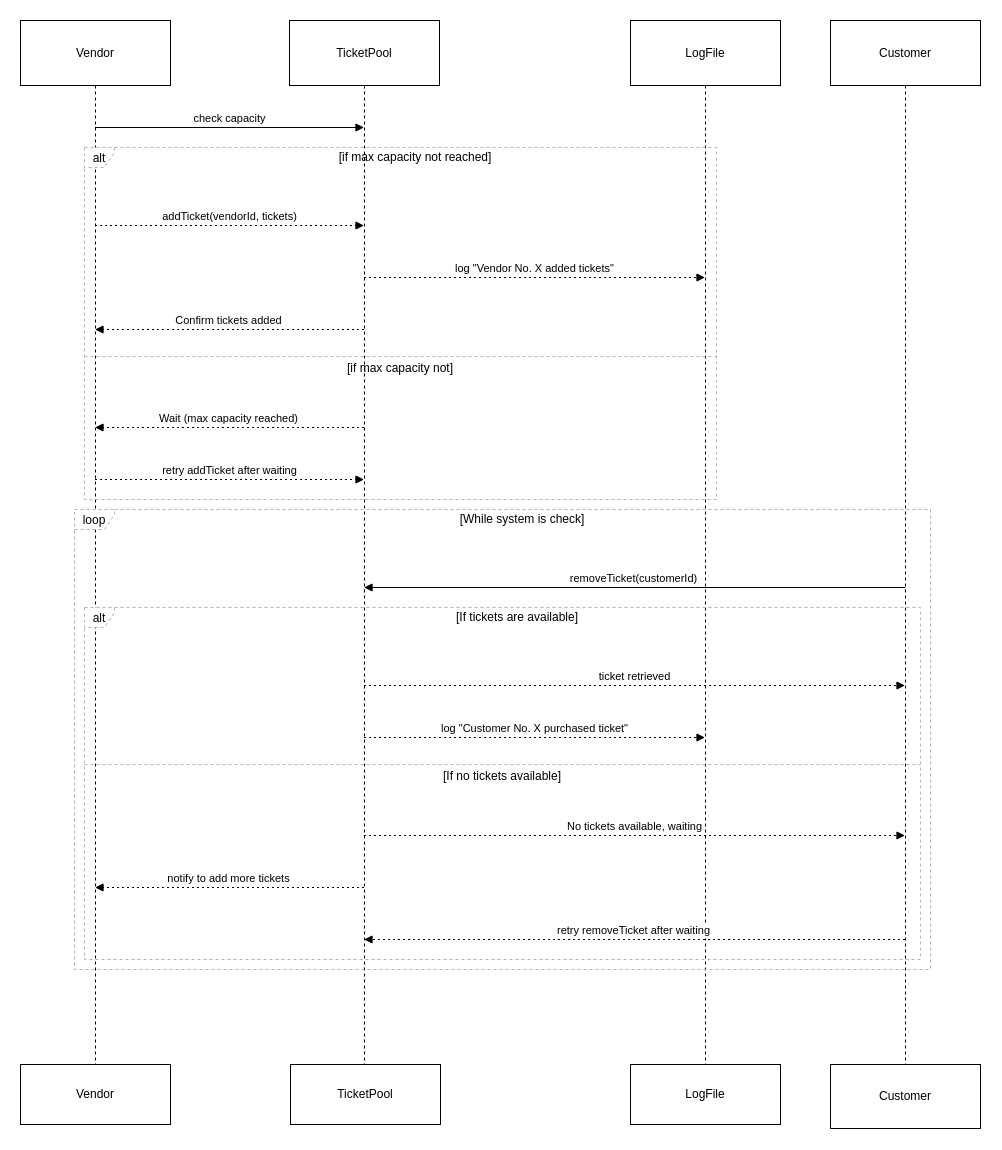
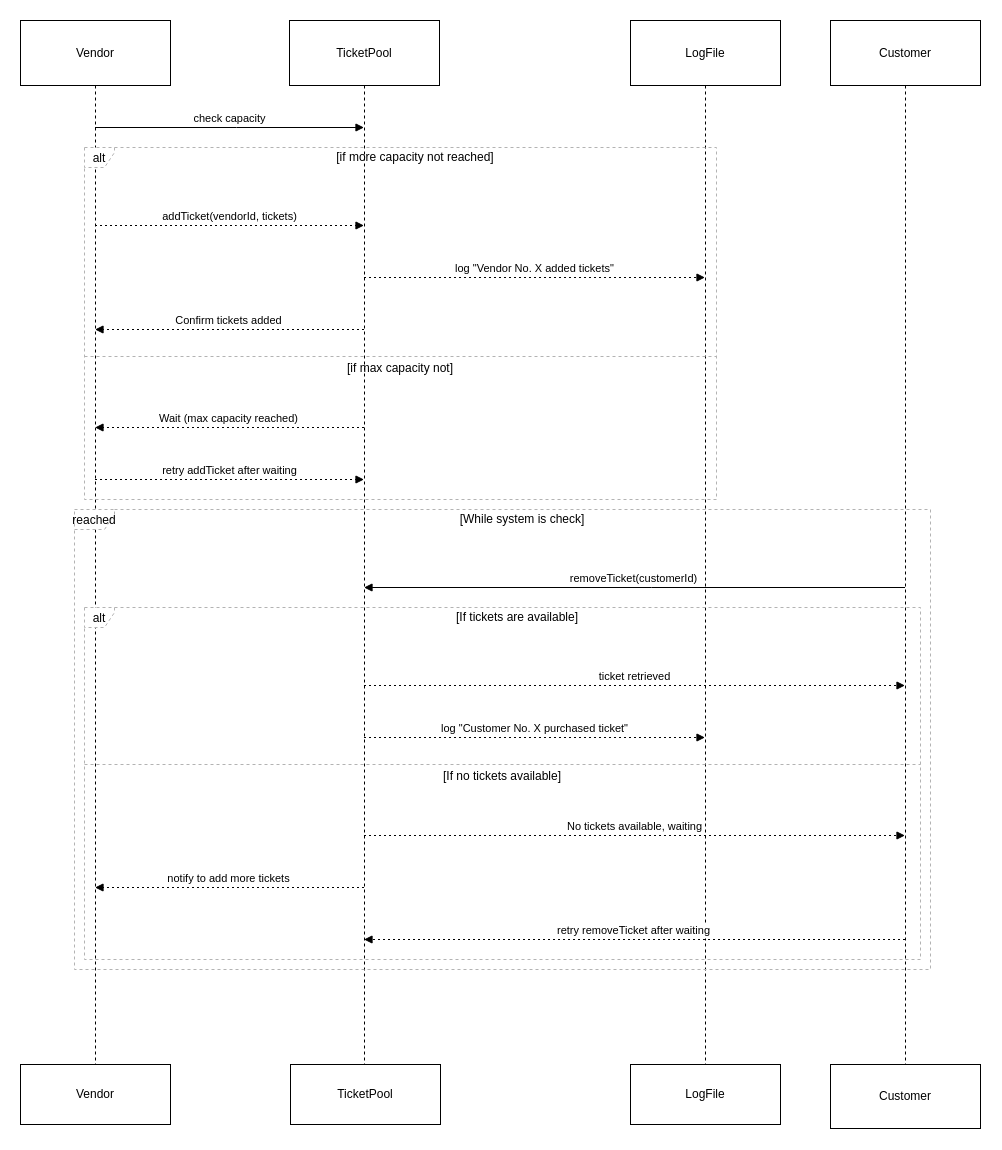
(416, 158) -> (416, 158)
(94, 520) -> (94, 520)
